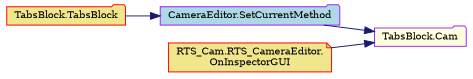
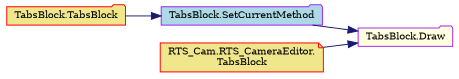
(250, 16) -> (242, 16)
(420, 37) -> (405, 37)
(250, 57) -> (242, 57)
